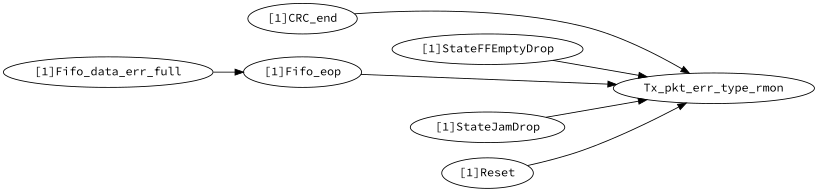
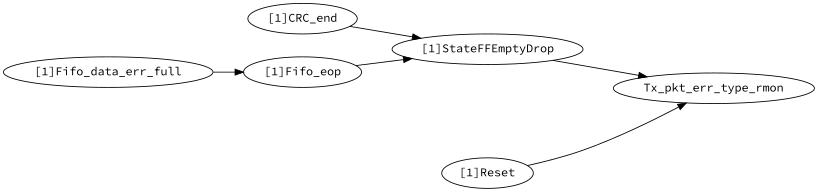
(523, 16) -> (381, 32)
(484, 79) -> (380, 63)
(488, 127) -> none
